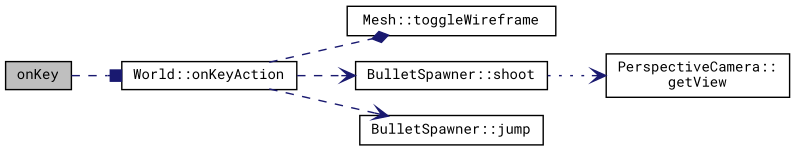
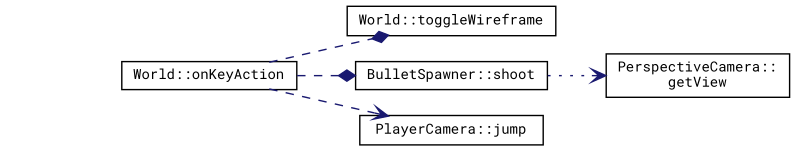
(451, 21) -> (451, 21)
(38, 76) -> none
(318, 76) -> (318, 76)
(451, 130) -> (451, 130)
